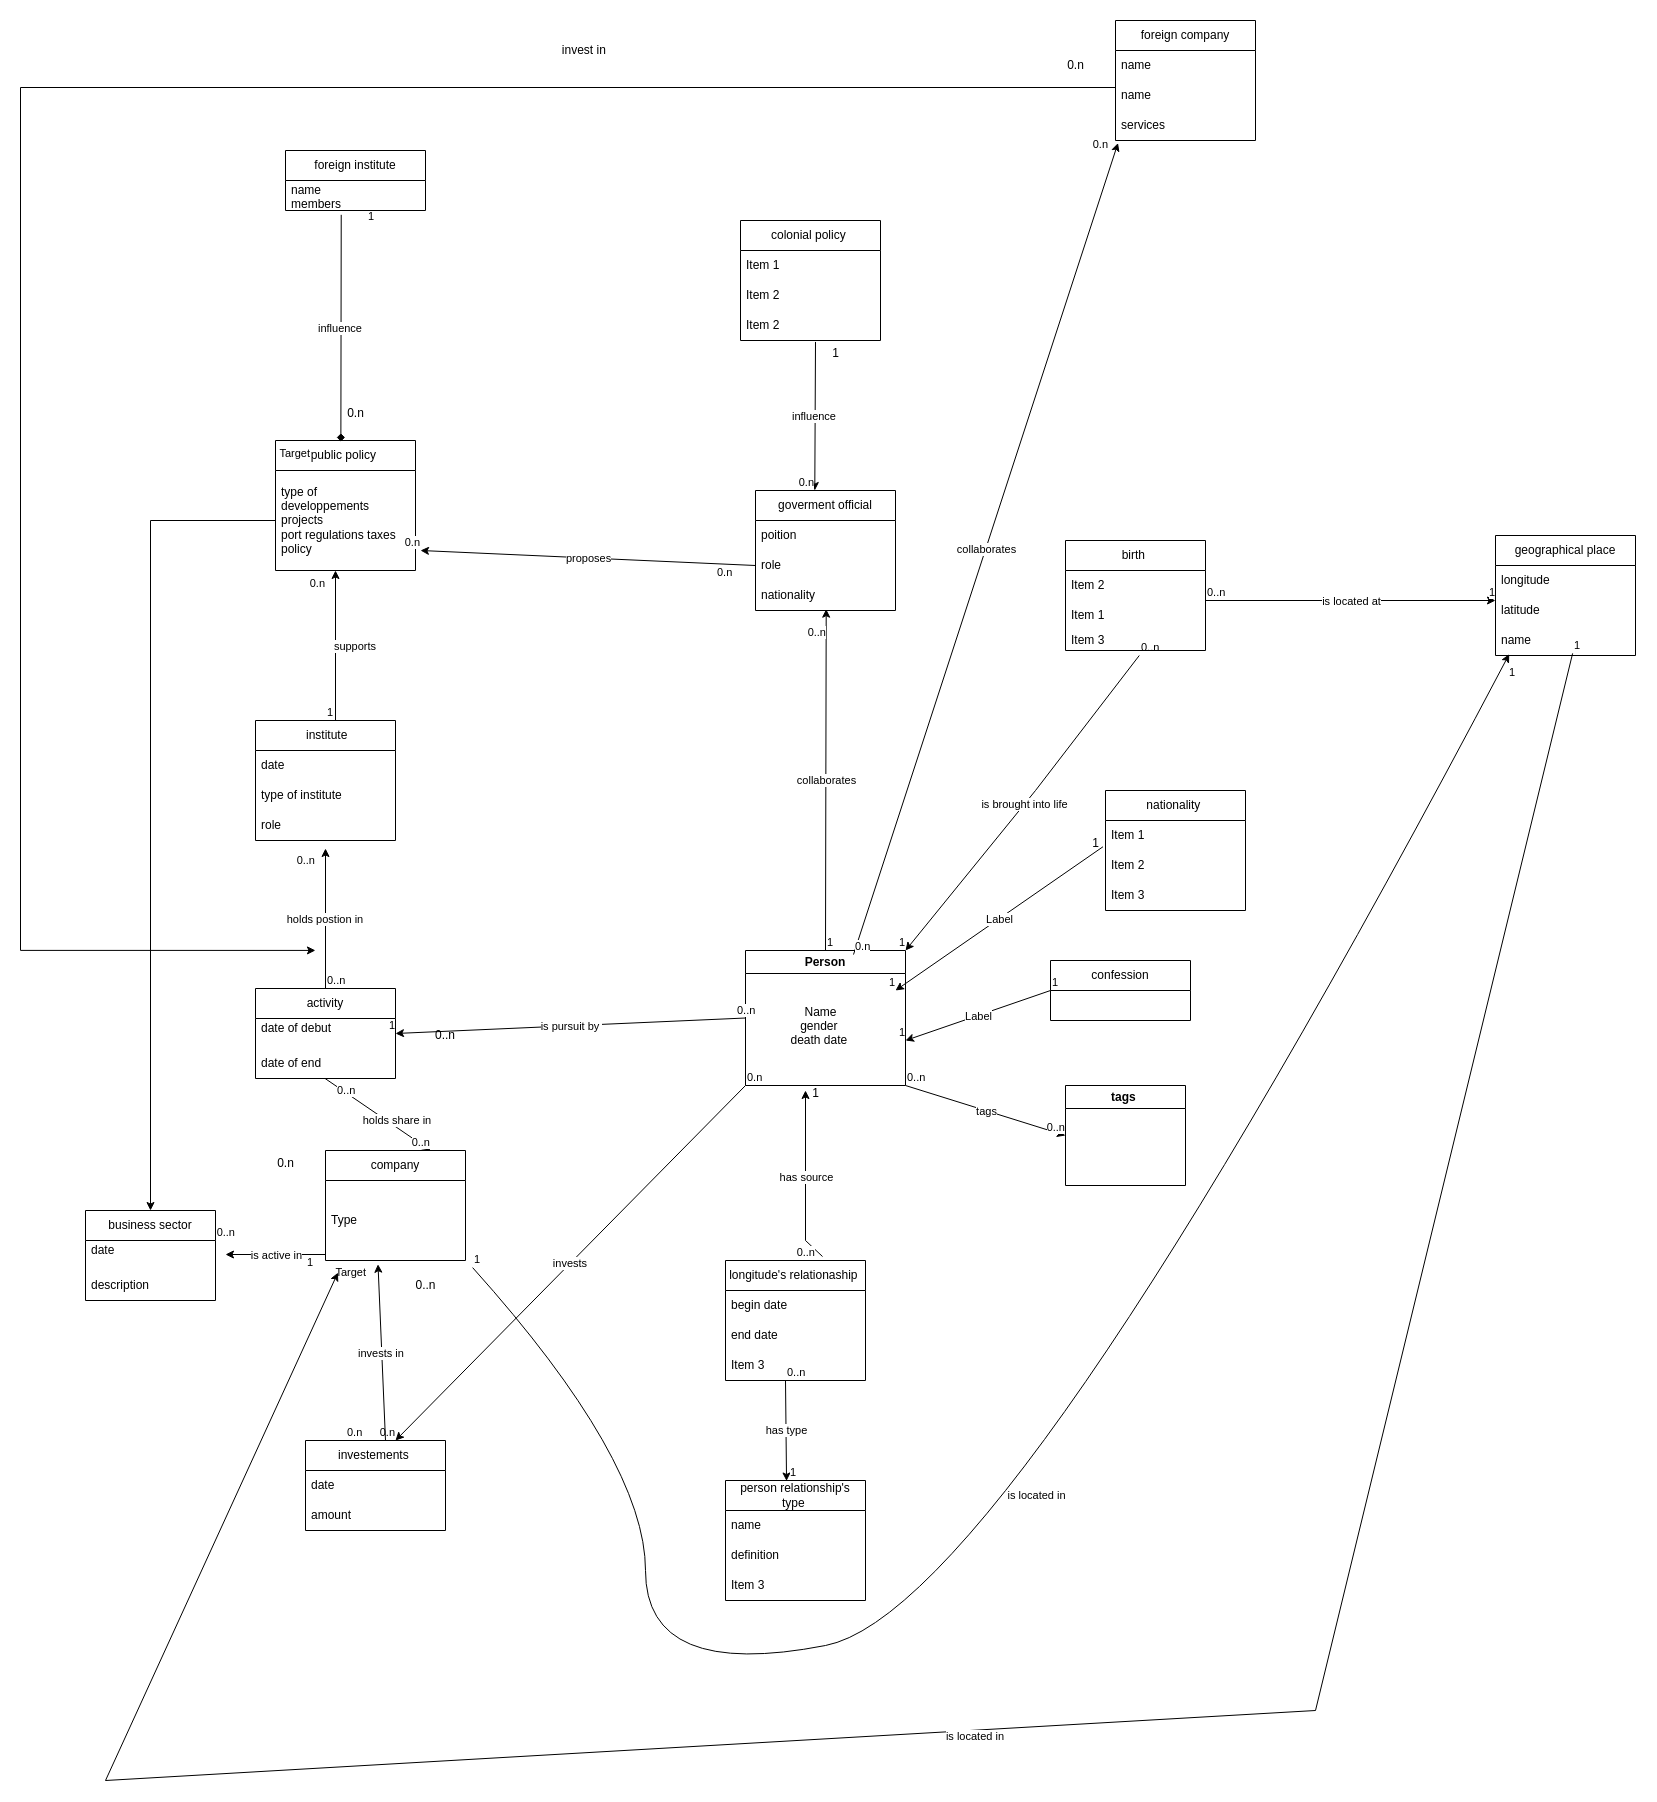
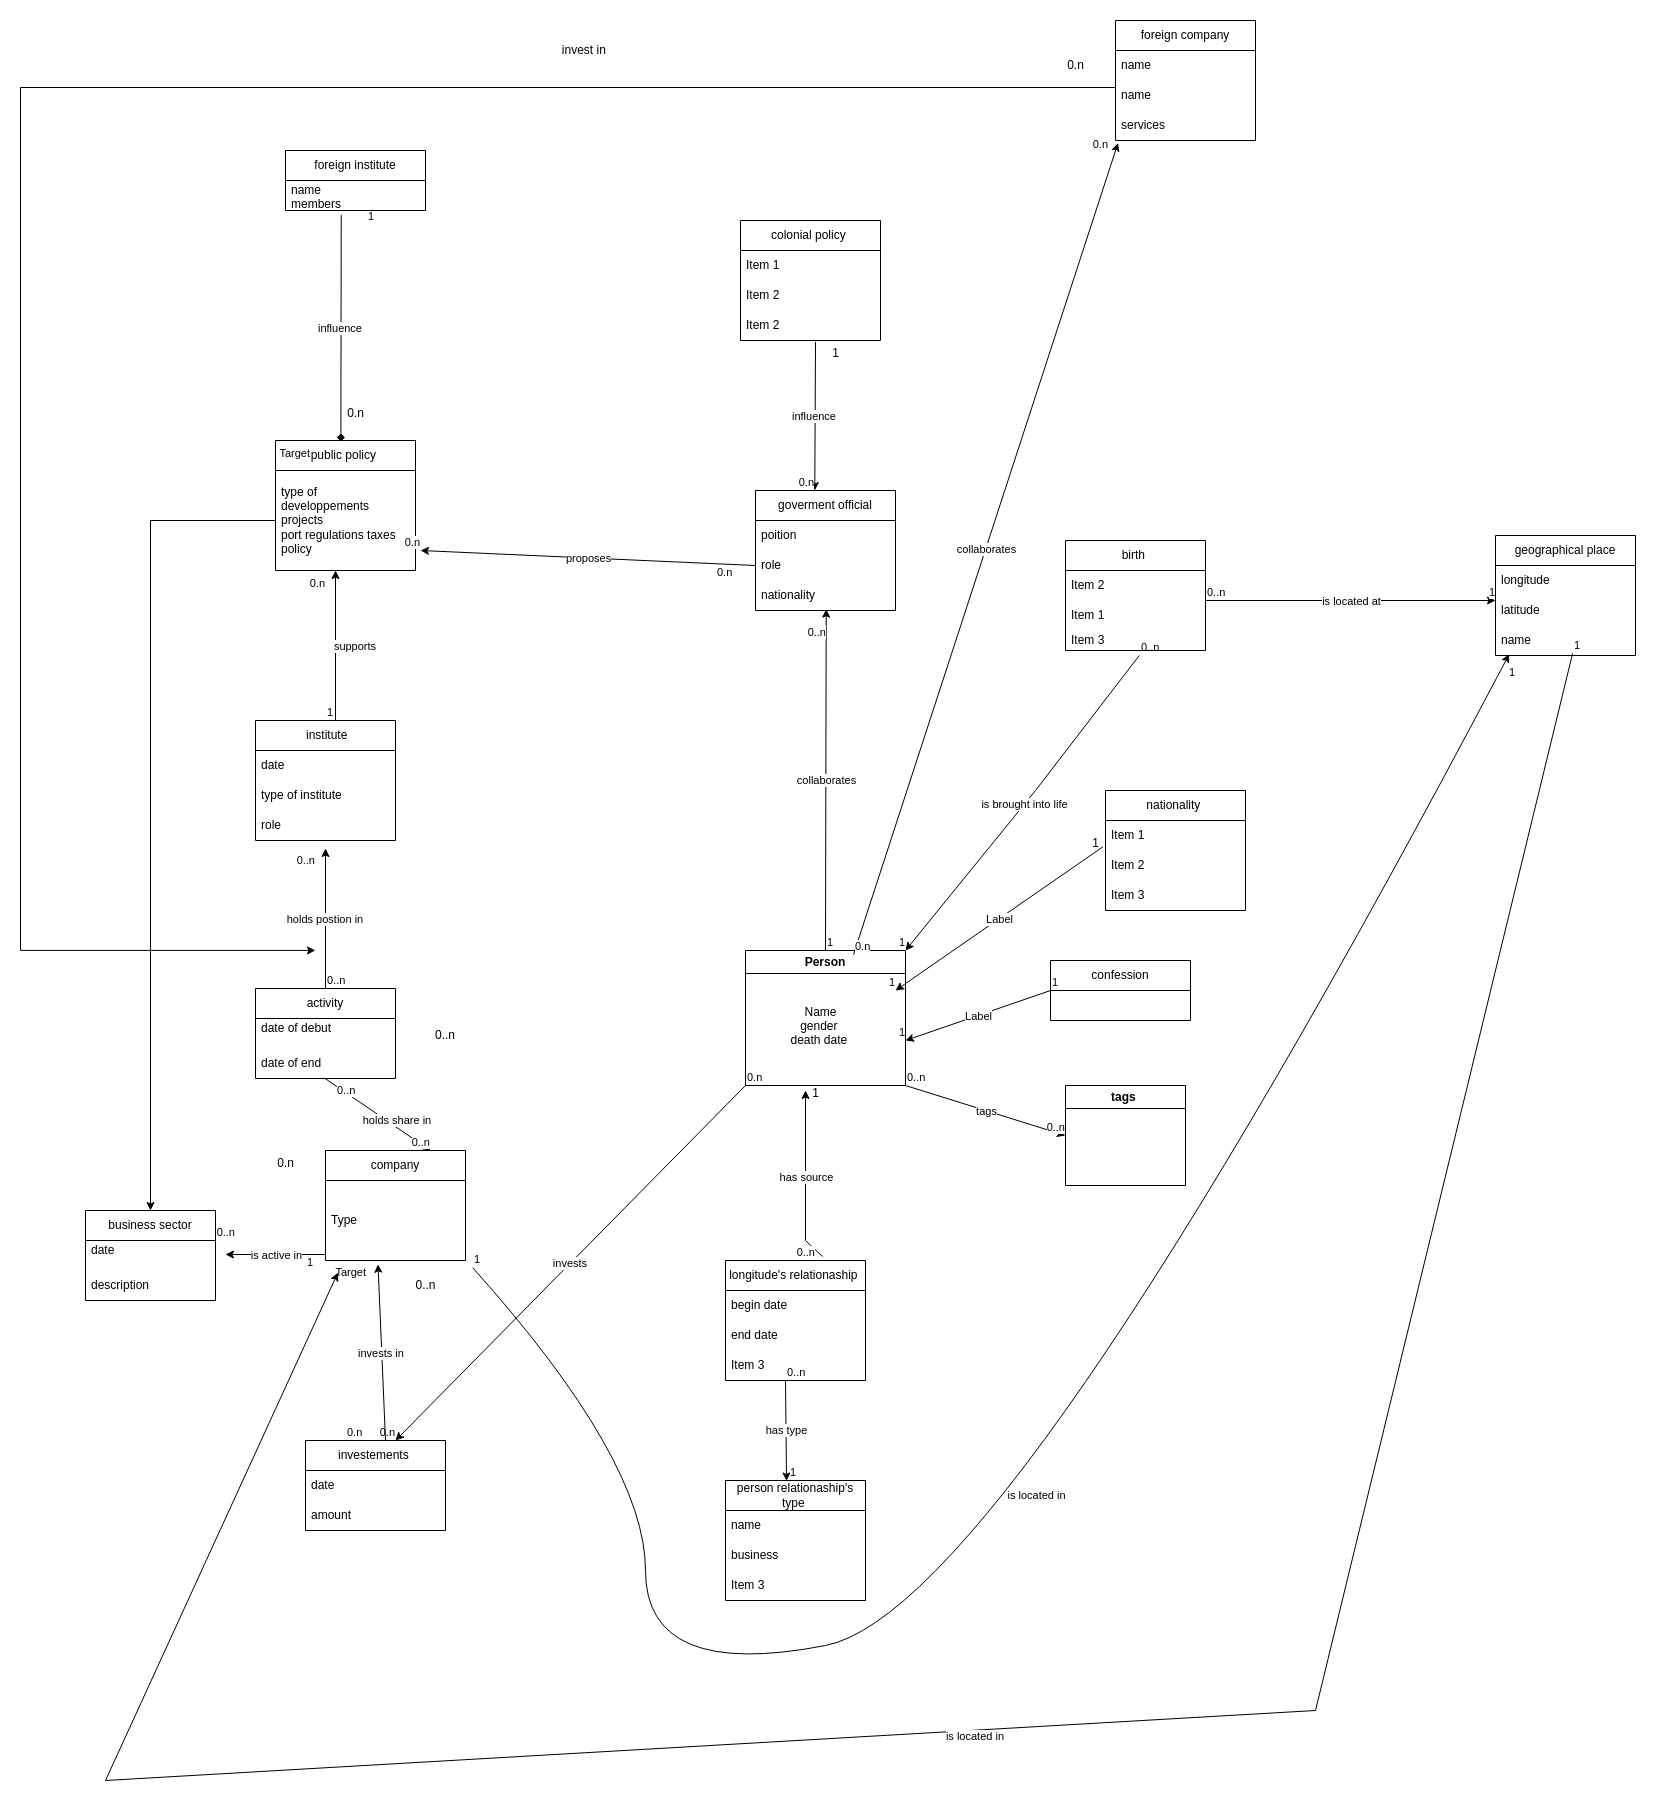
(573, 1026) -> none
(796, 1496) -> (796, 1496)
(760, 1556) -> (757, 1556)
